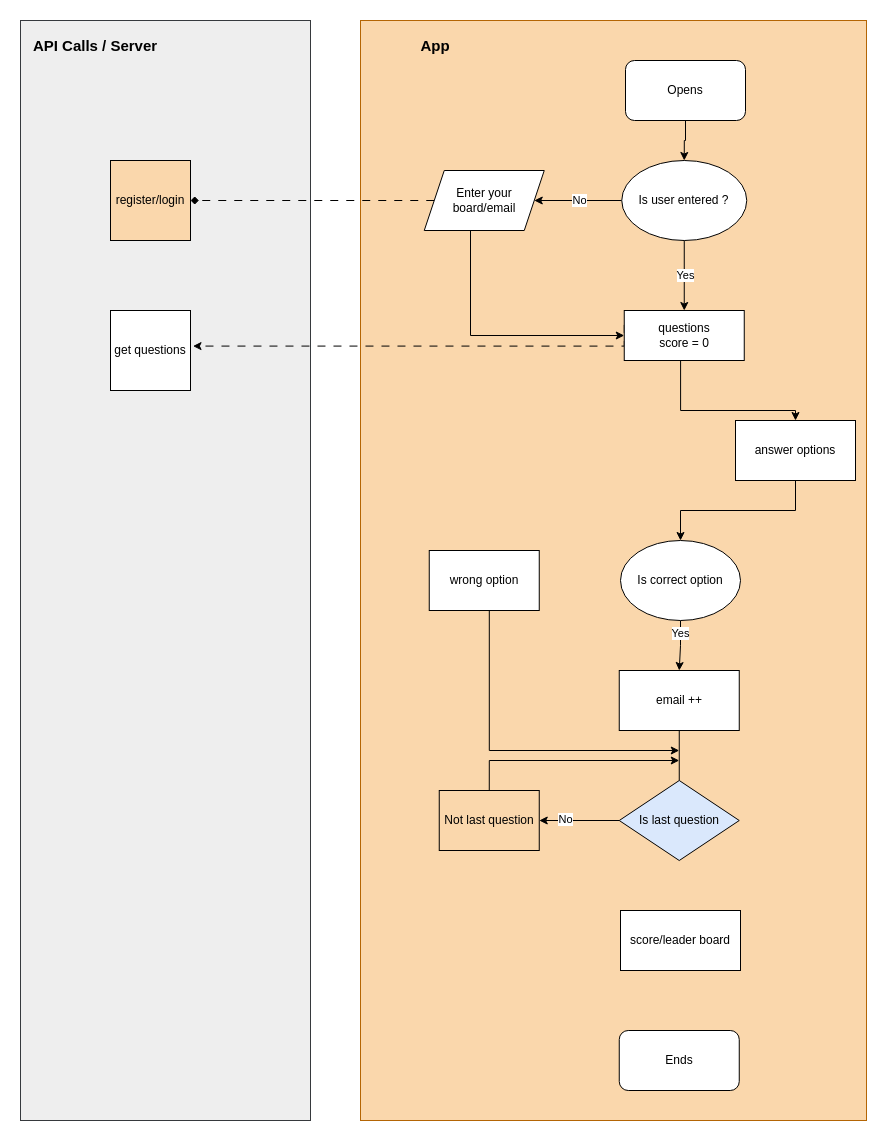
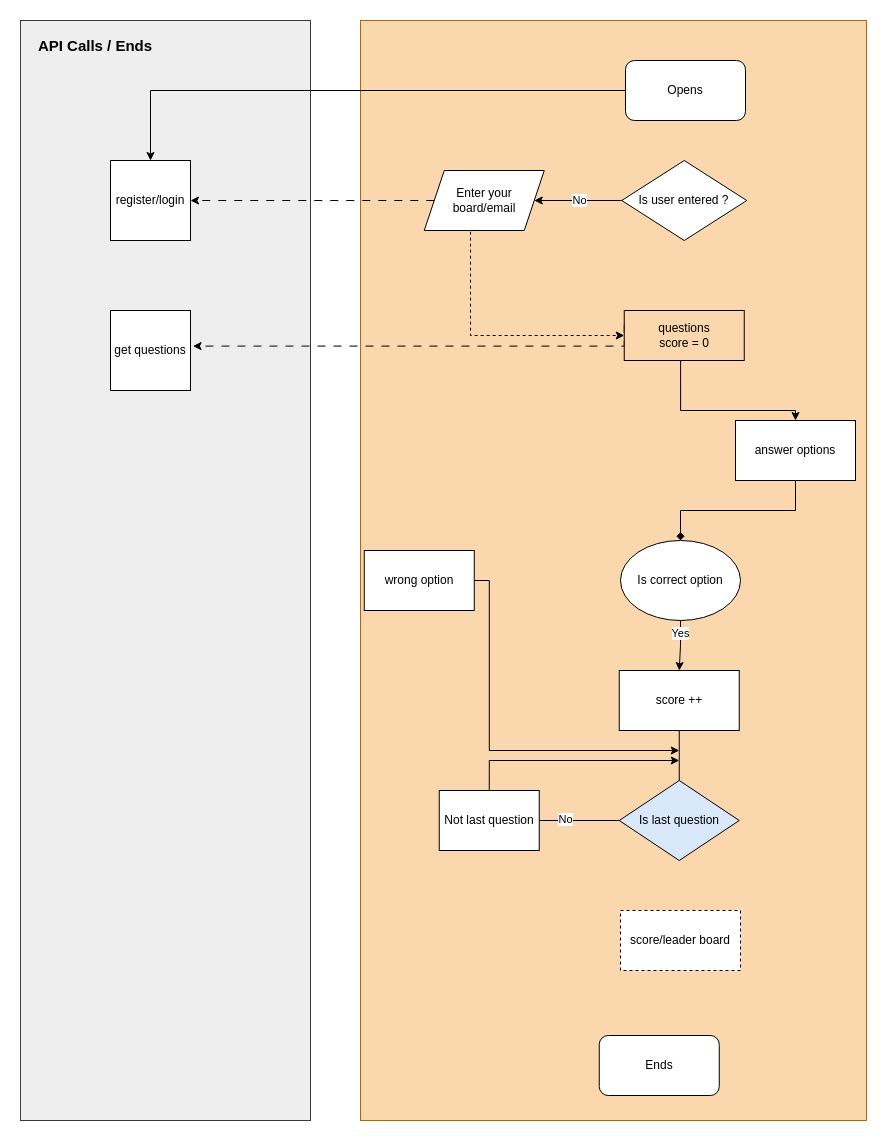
(96, 46) -> (96, 46)
(436, 46) -> none
(686, 138) -> (357, 91)
(151, 201) -> (151, 201)
(199, 201) -> (199, 201)
(684, 201) -> (684, 201)
(684, 272) -> none
(491, 336) -> (491, 336)
(684, 336) -> (684, 336)
(681, 532) -> (681, 532)
(484, 581) -> (419, 581)
(680, 701) -> (680, 701)
(489, 821) -> (489, 821)
(547, 821) -> (544, 821)
(681, 941) -> (681, 941)
(679, 1061) -> (659, 1066)
